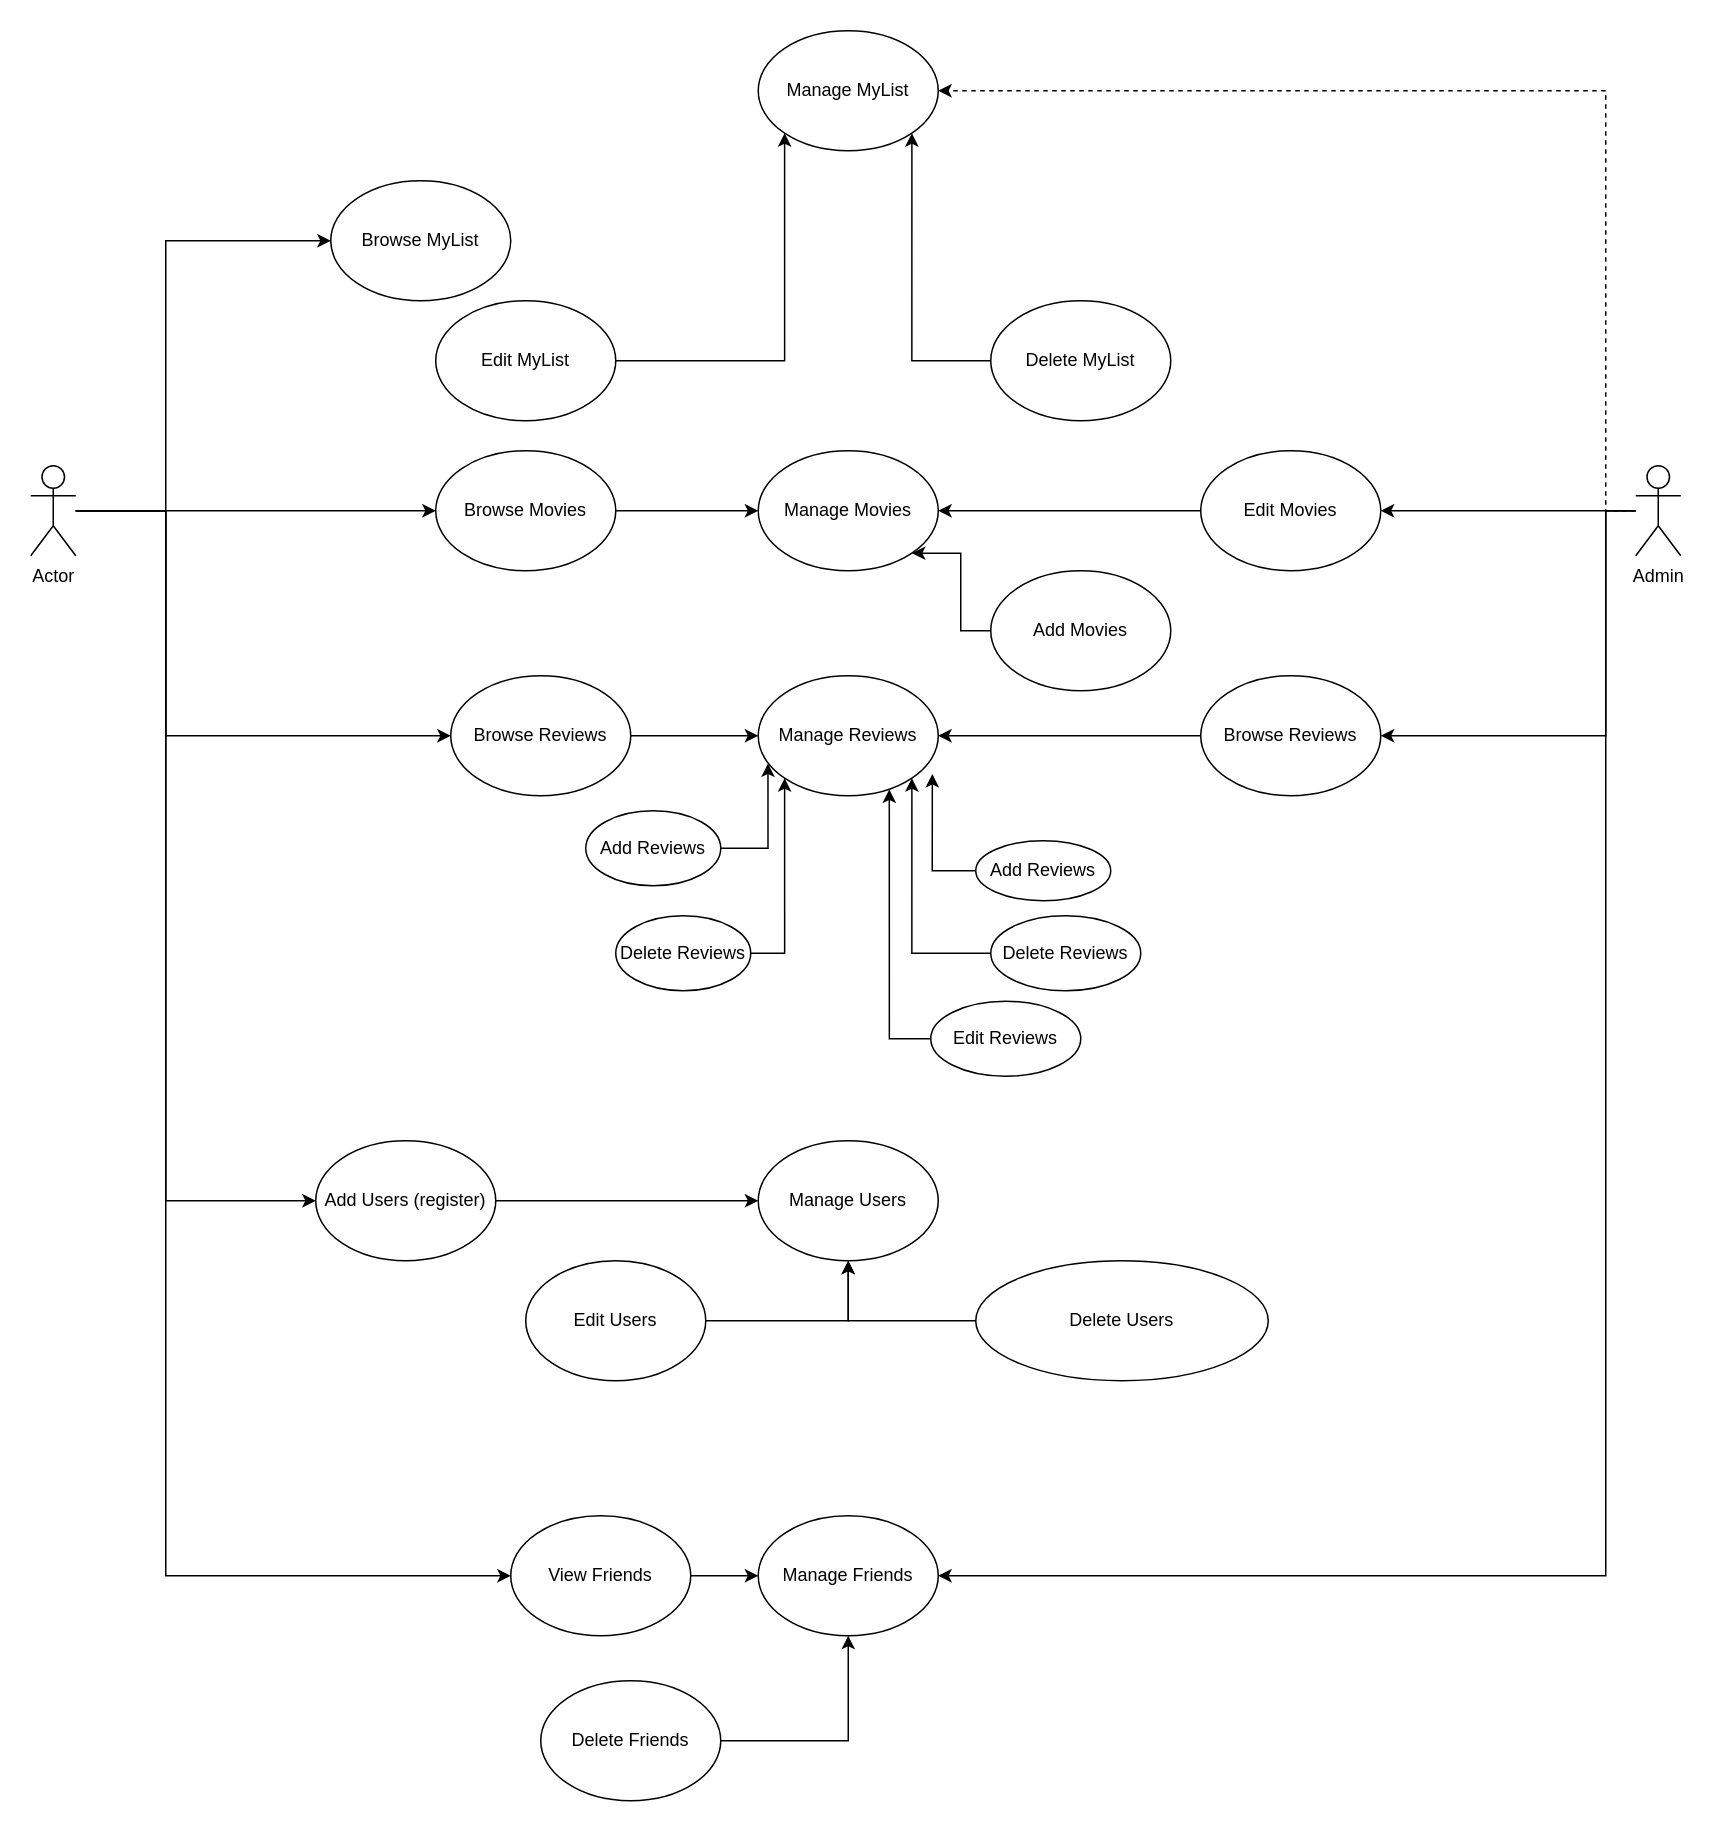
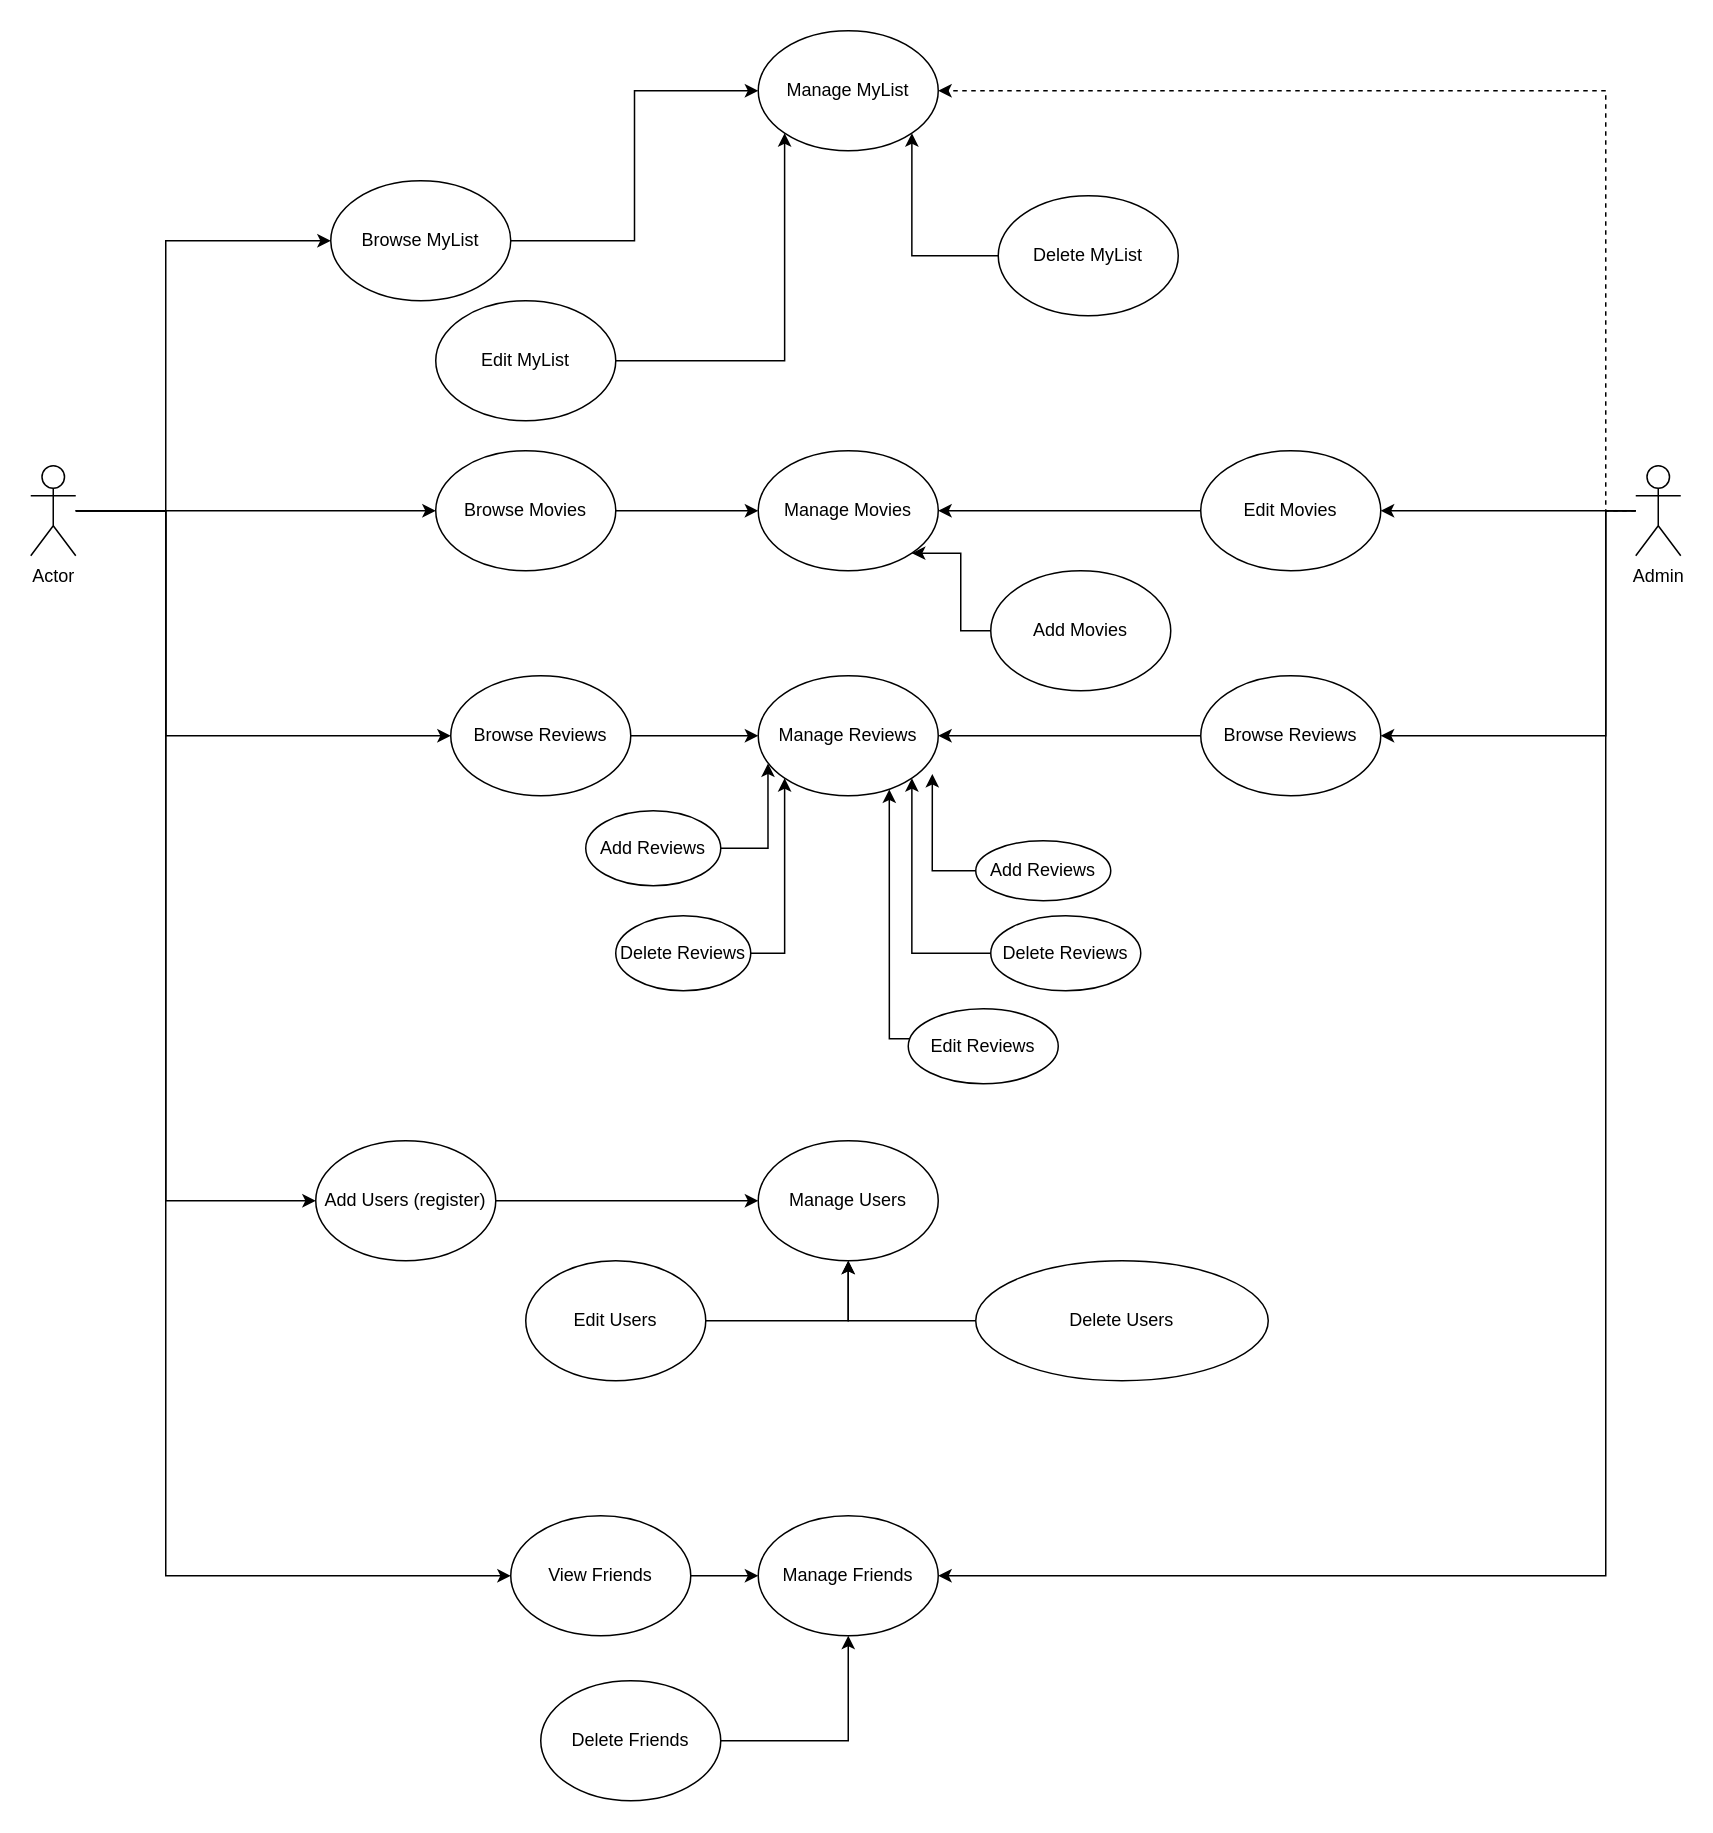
none -> (635, 171)
(1081, 361) -> (1088, 256)
(1006, 1039) -> (983, 1046)
